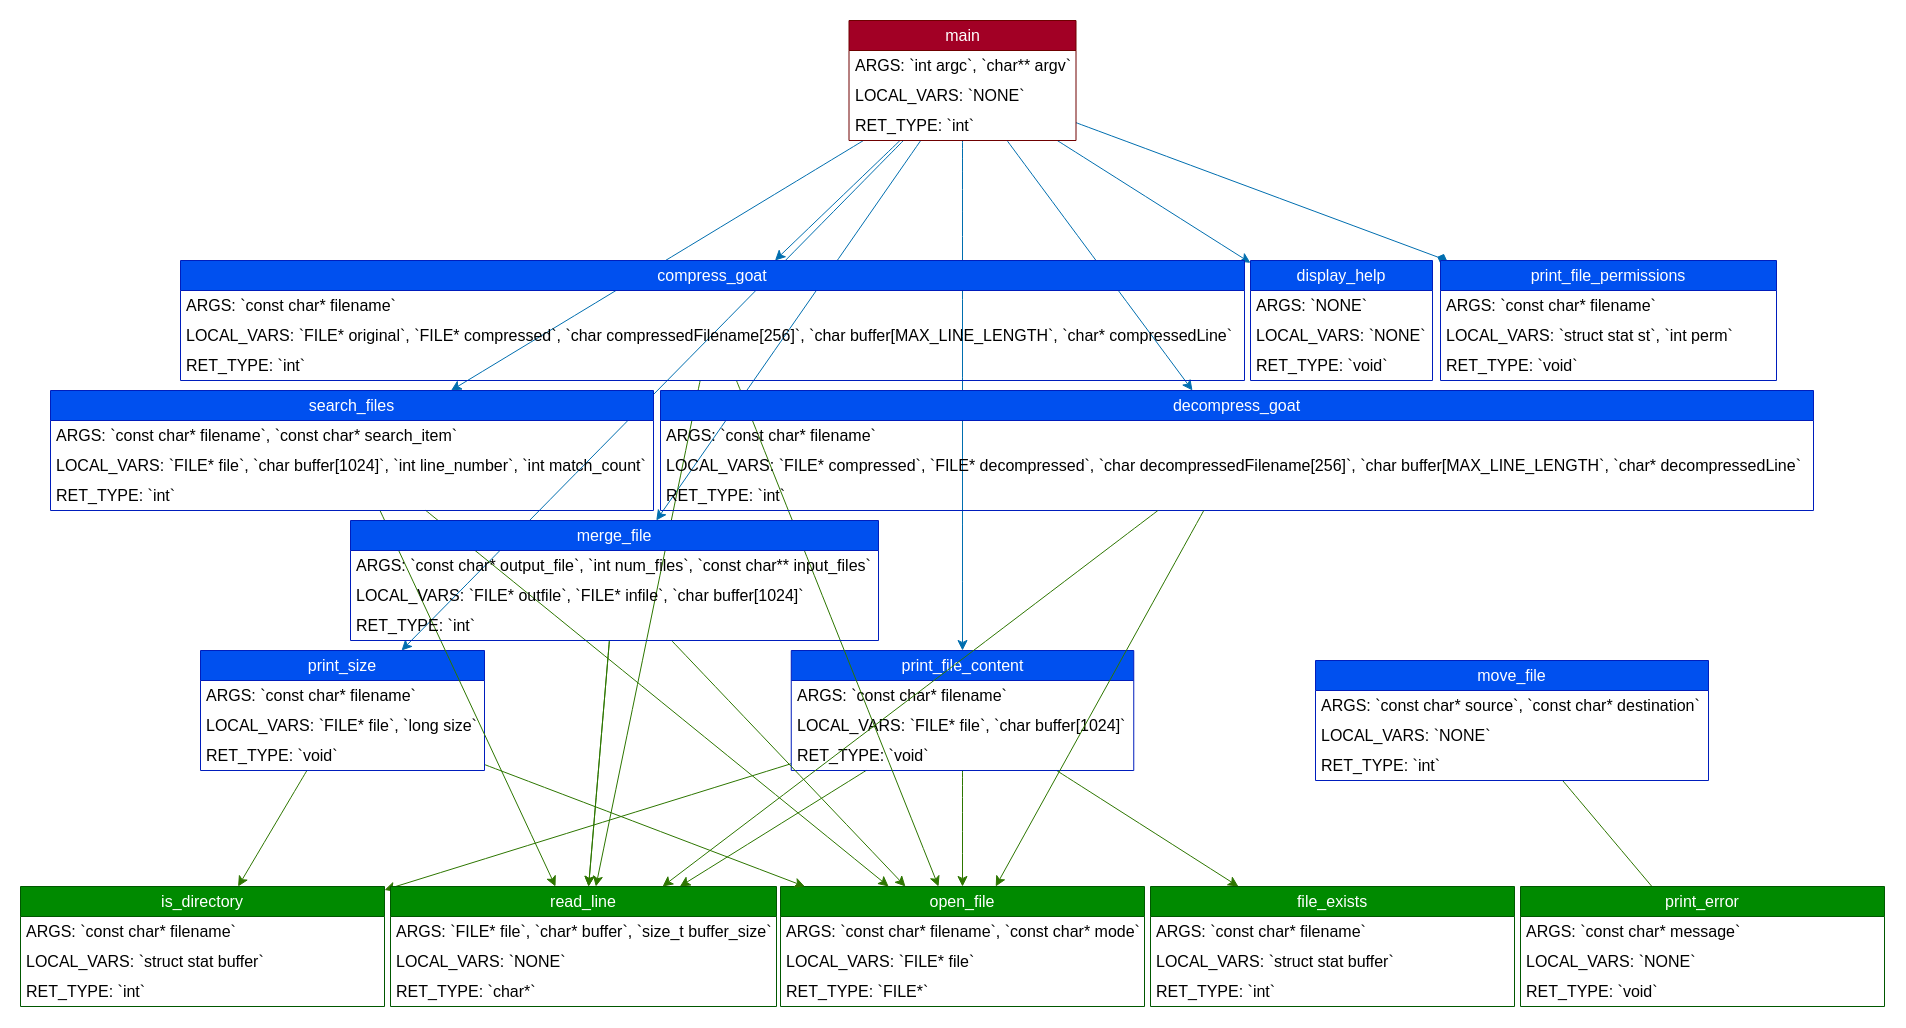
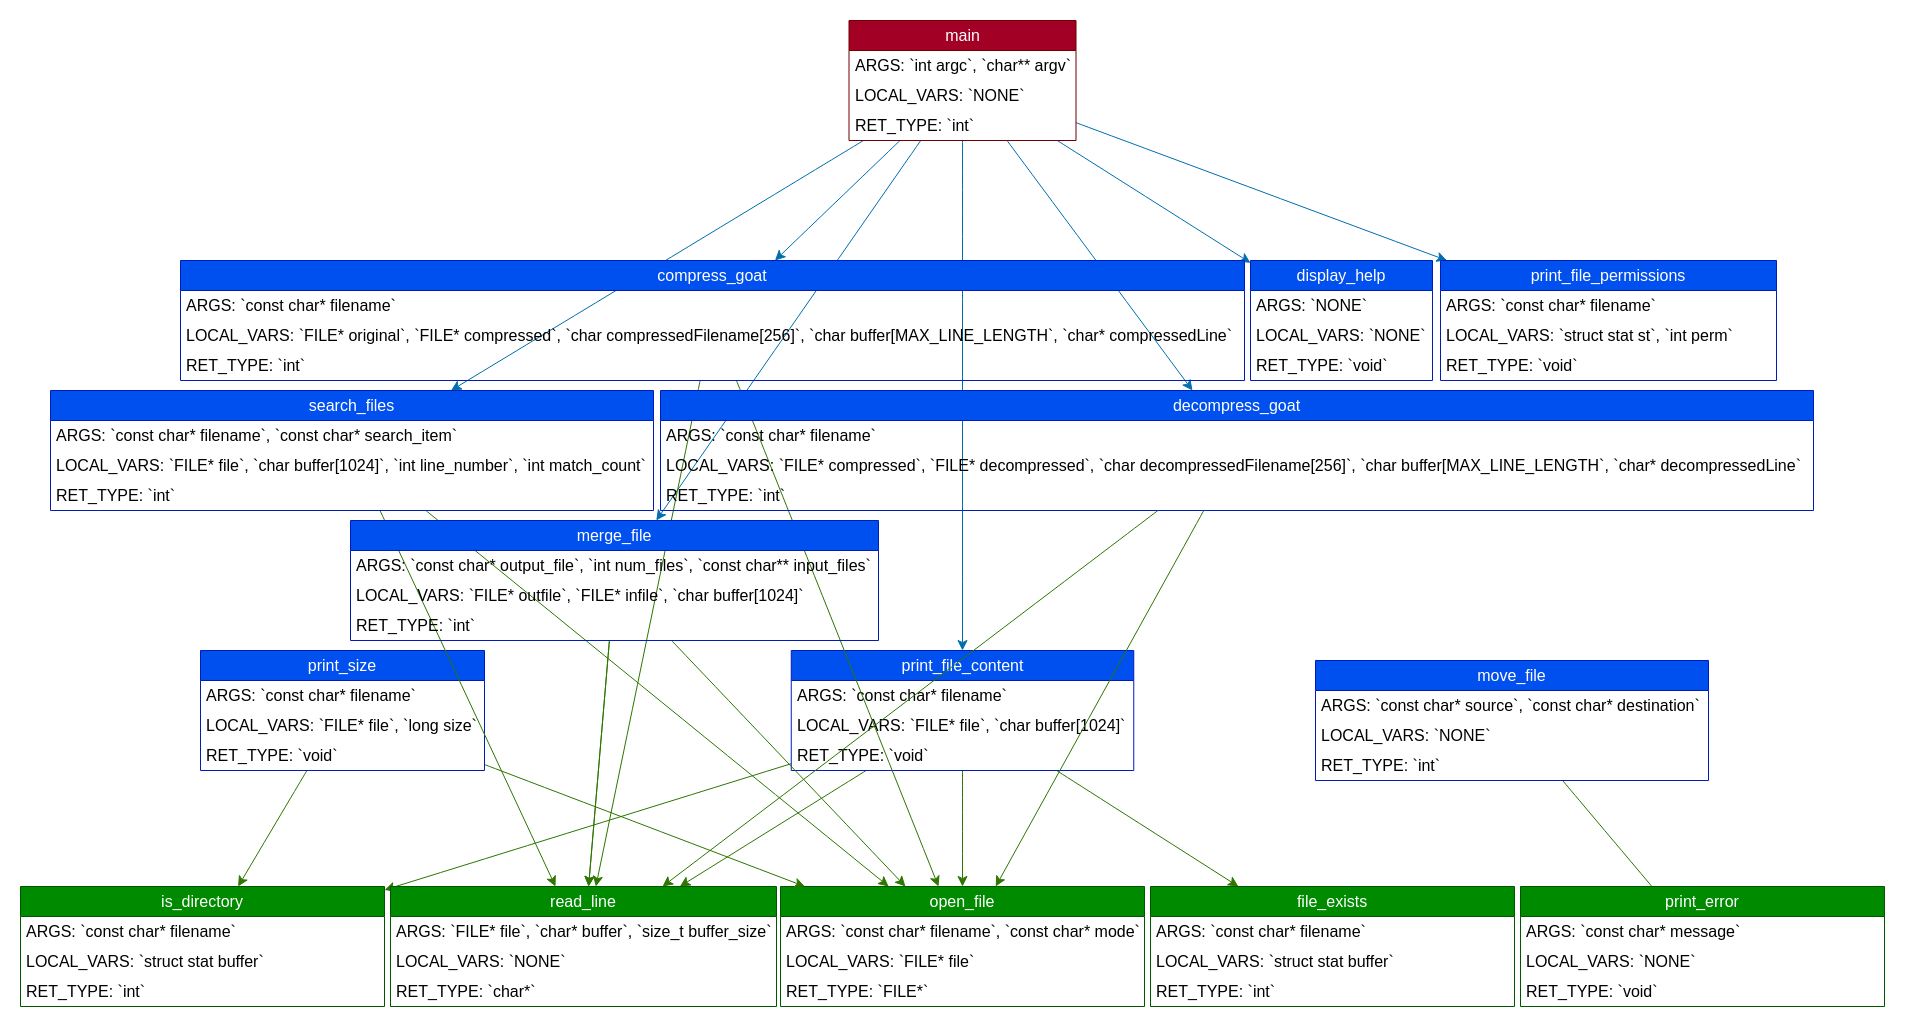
(844, 201) -> none
(1437, 257) -> (1438, 257)
